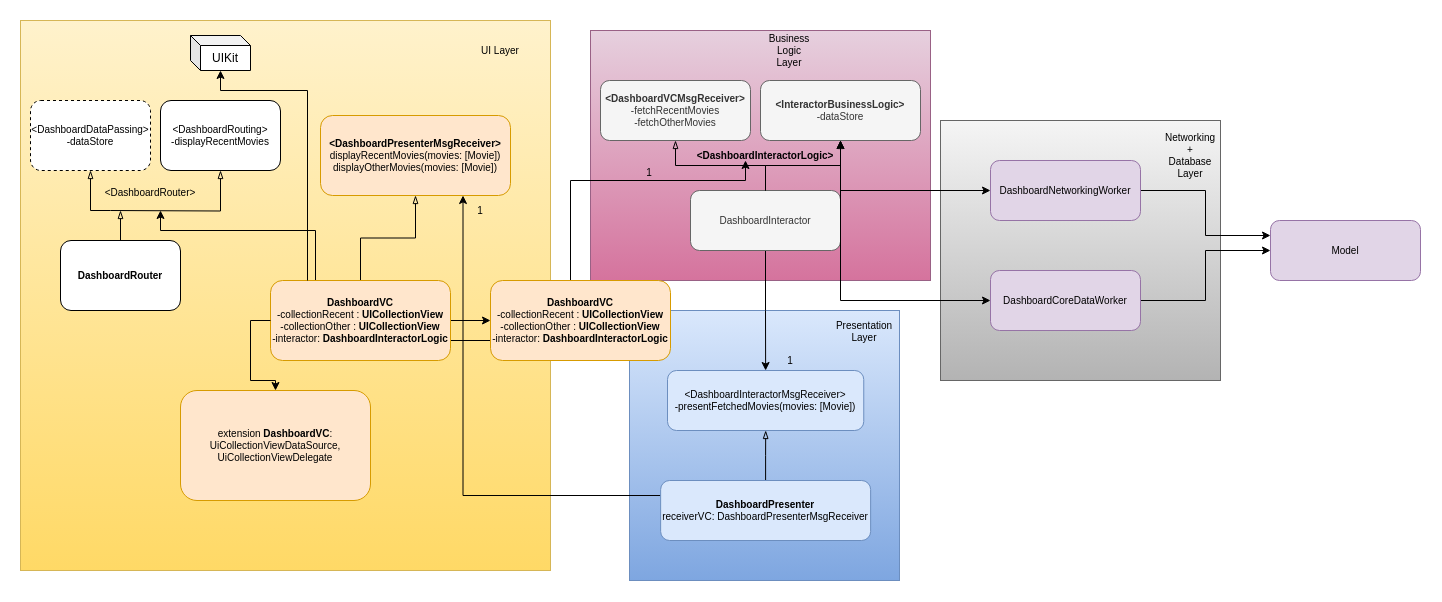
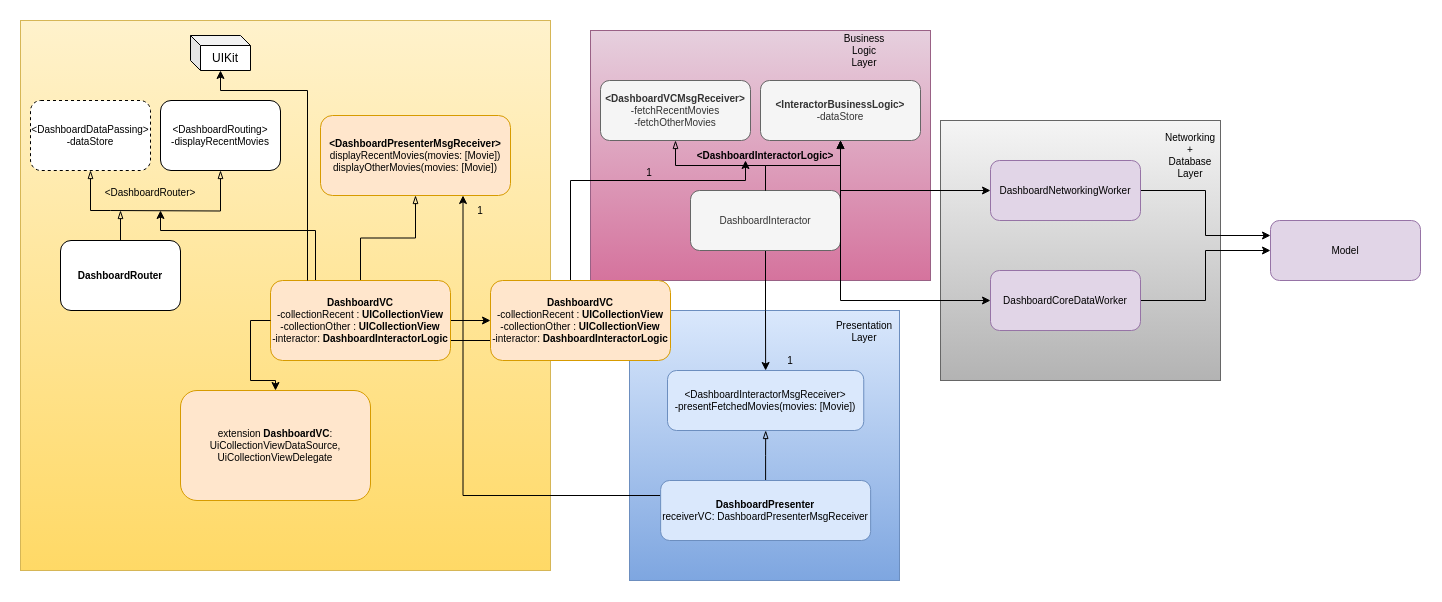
(501, 51) -> none
(790, 51) -> (865, 51)
